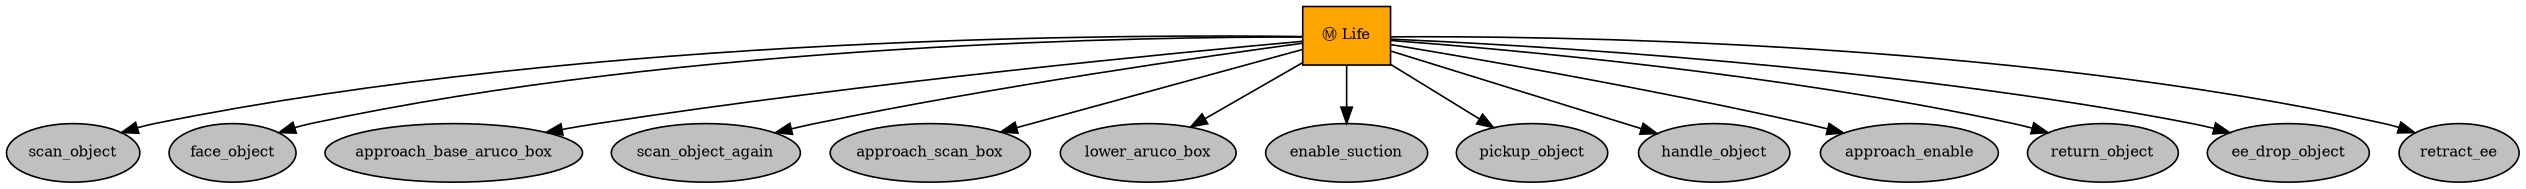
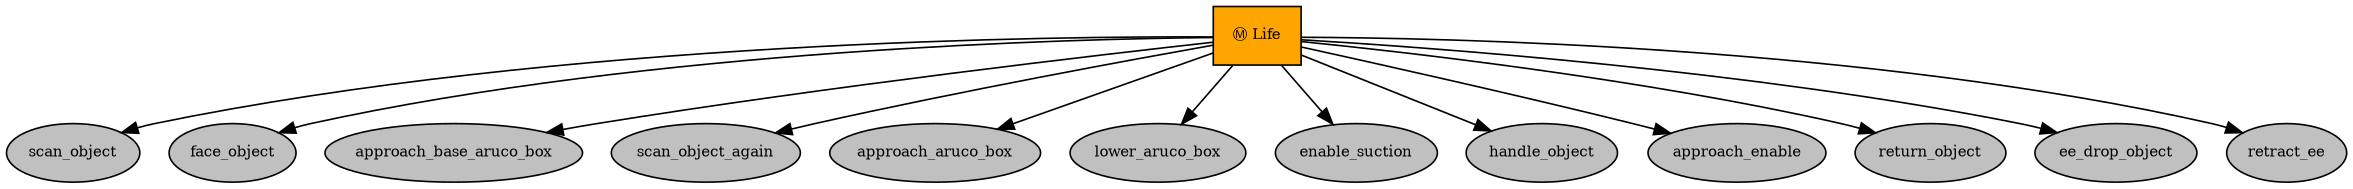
(930, 153) -> (935, 153)
(1532, 153) -> none
